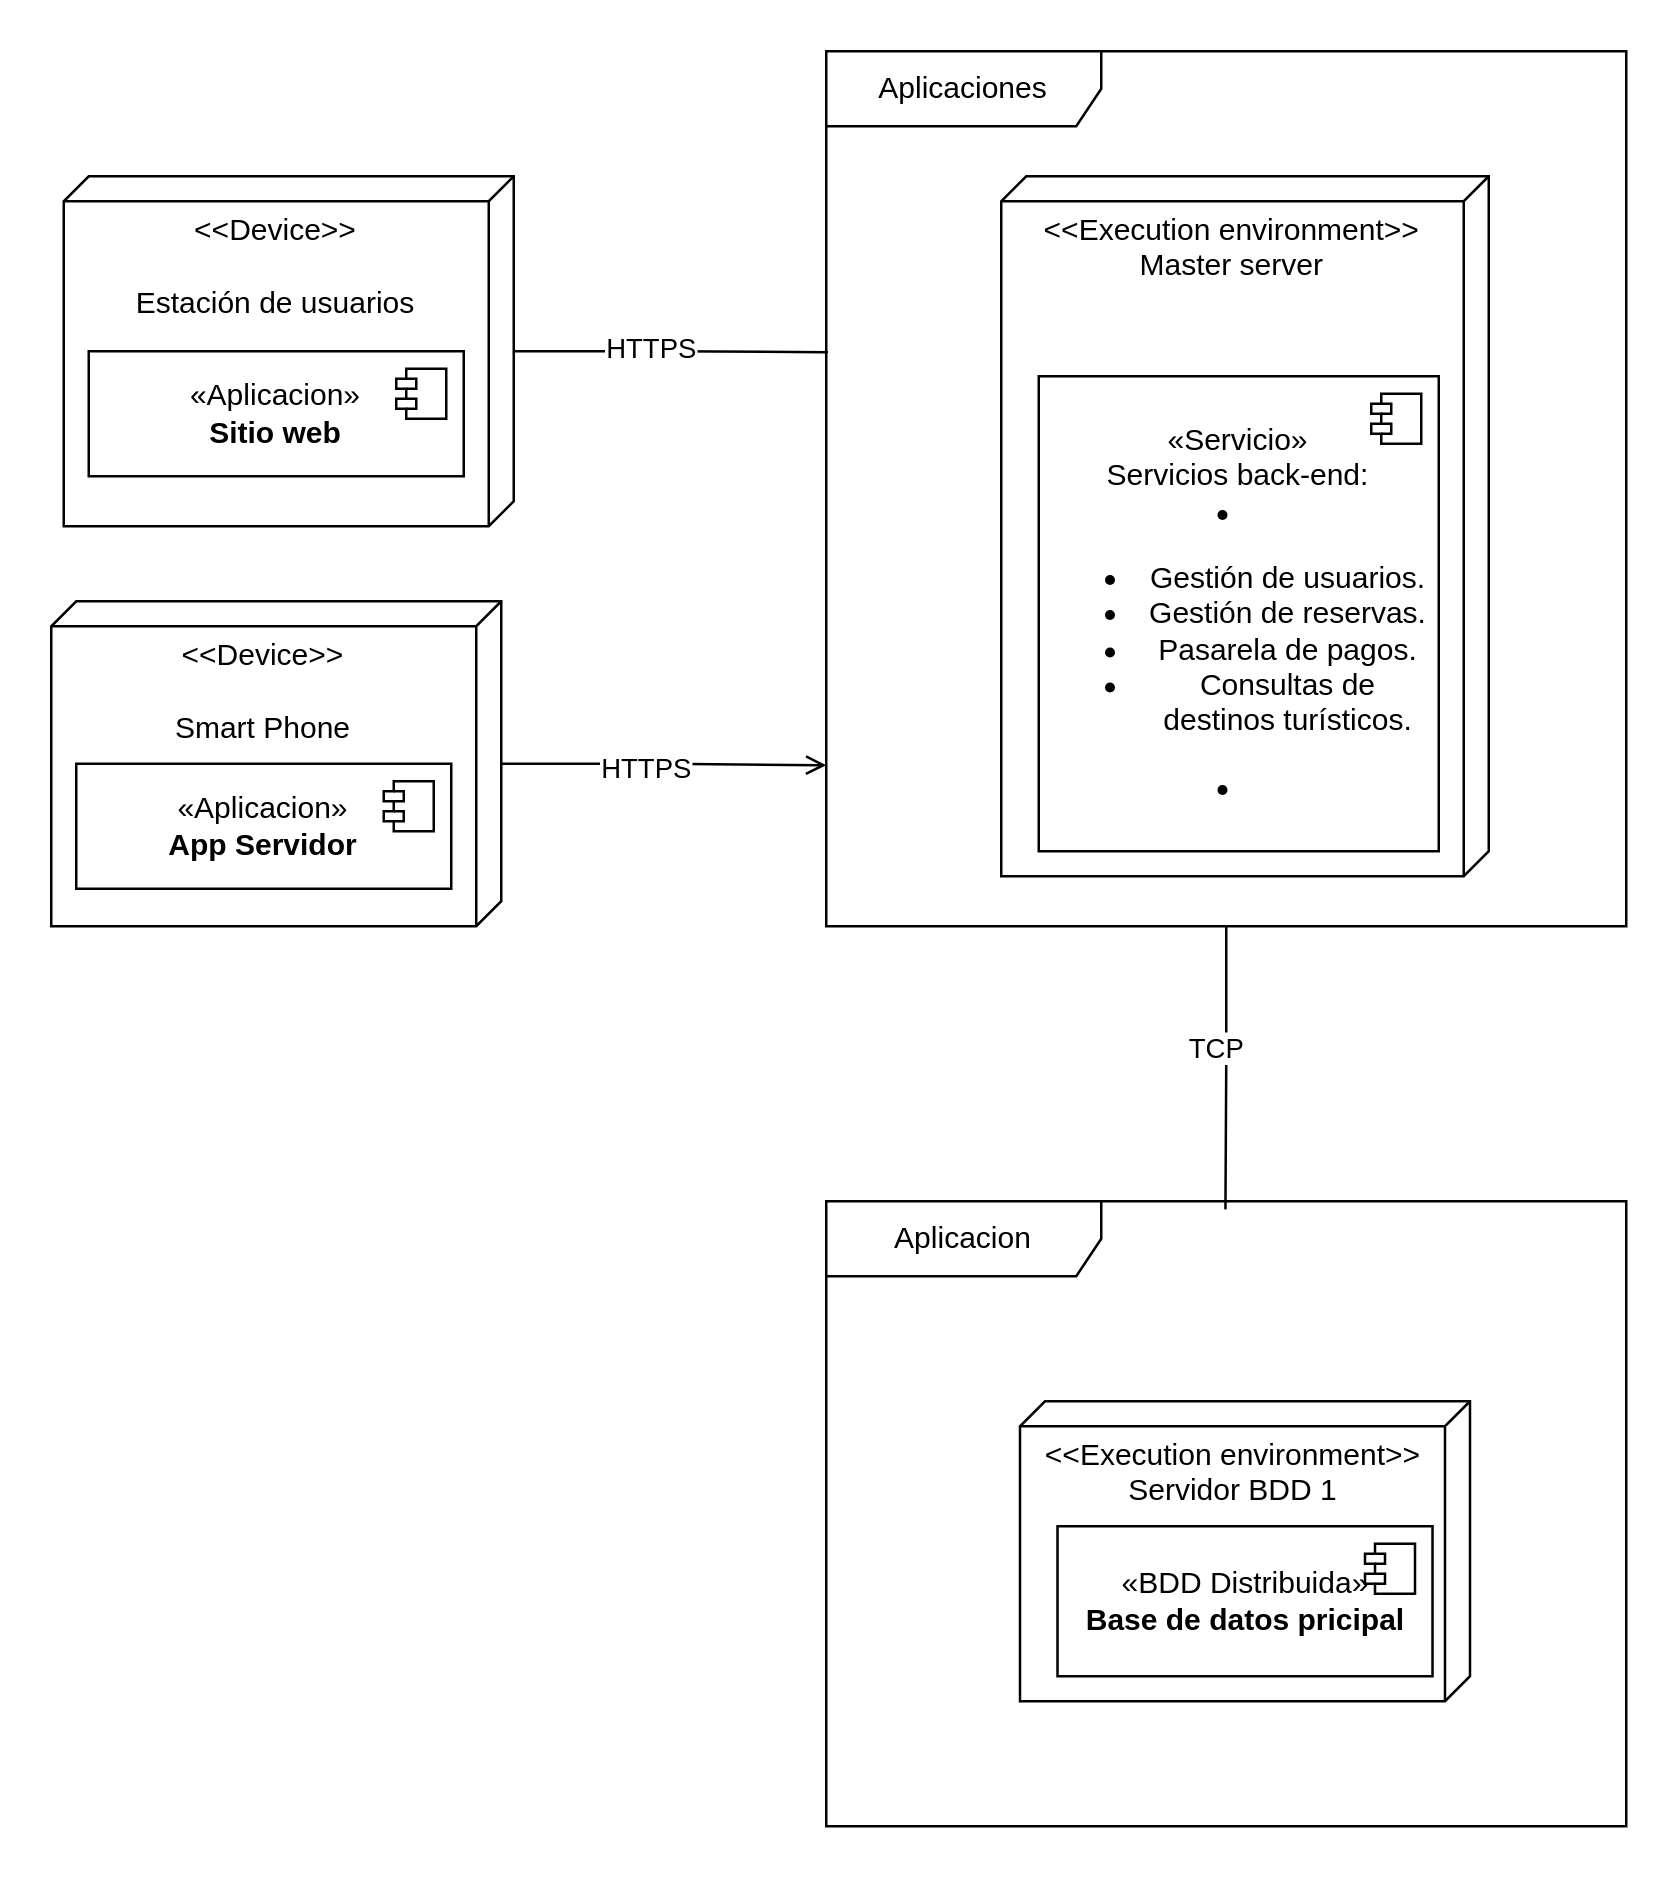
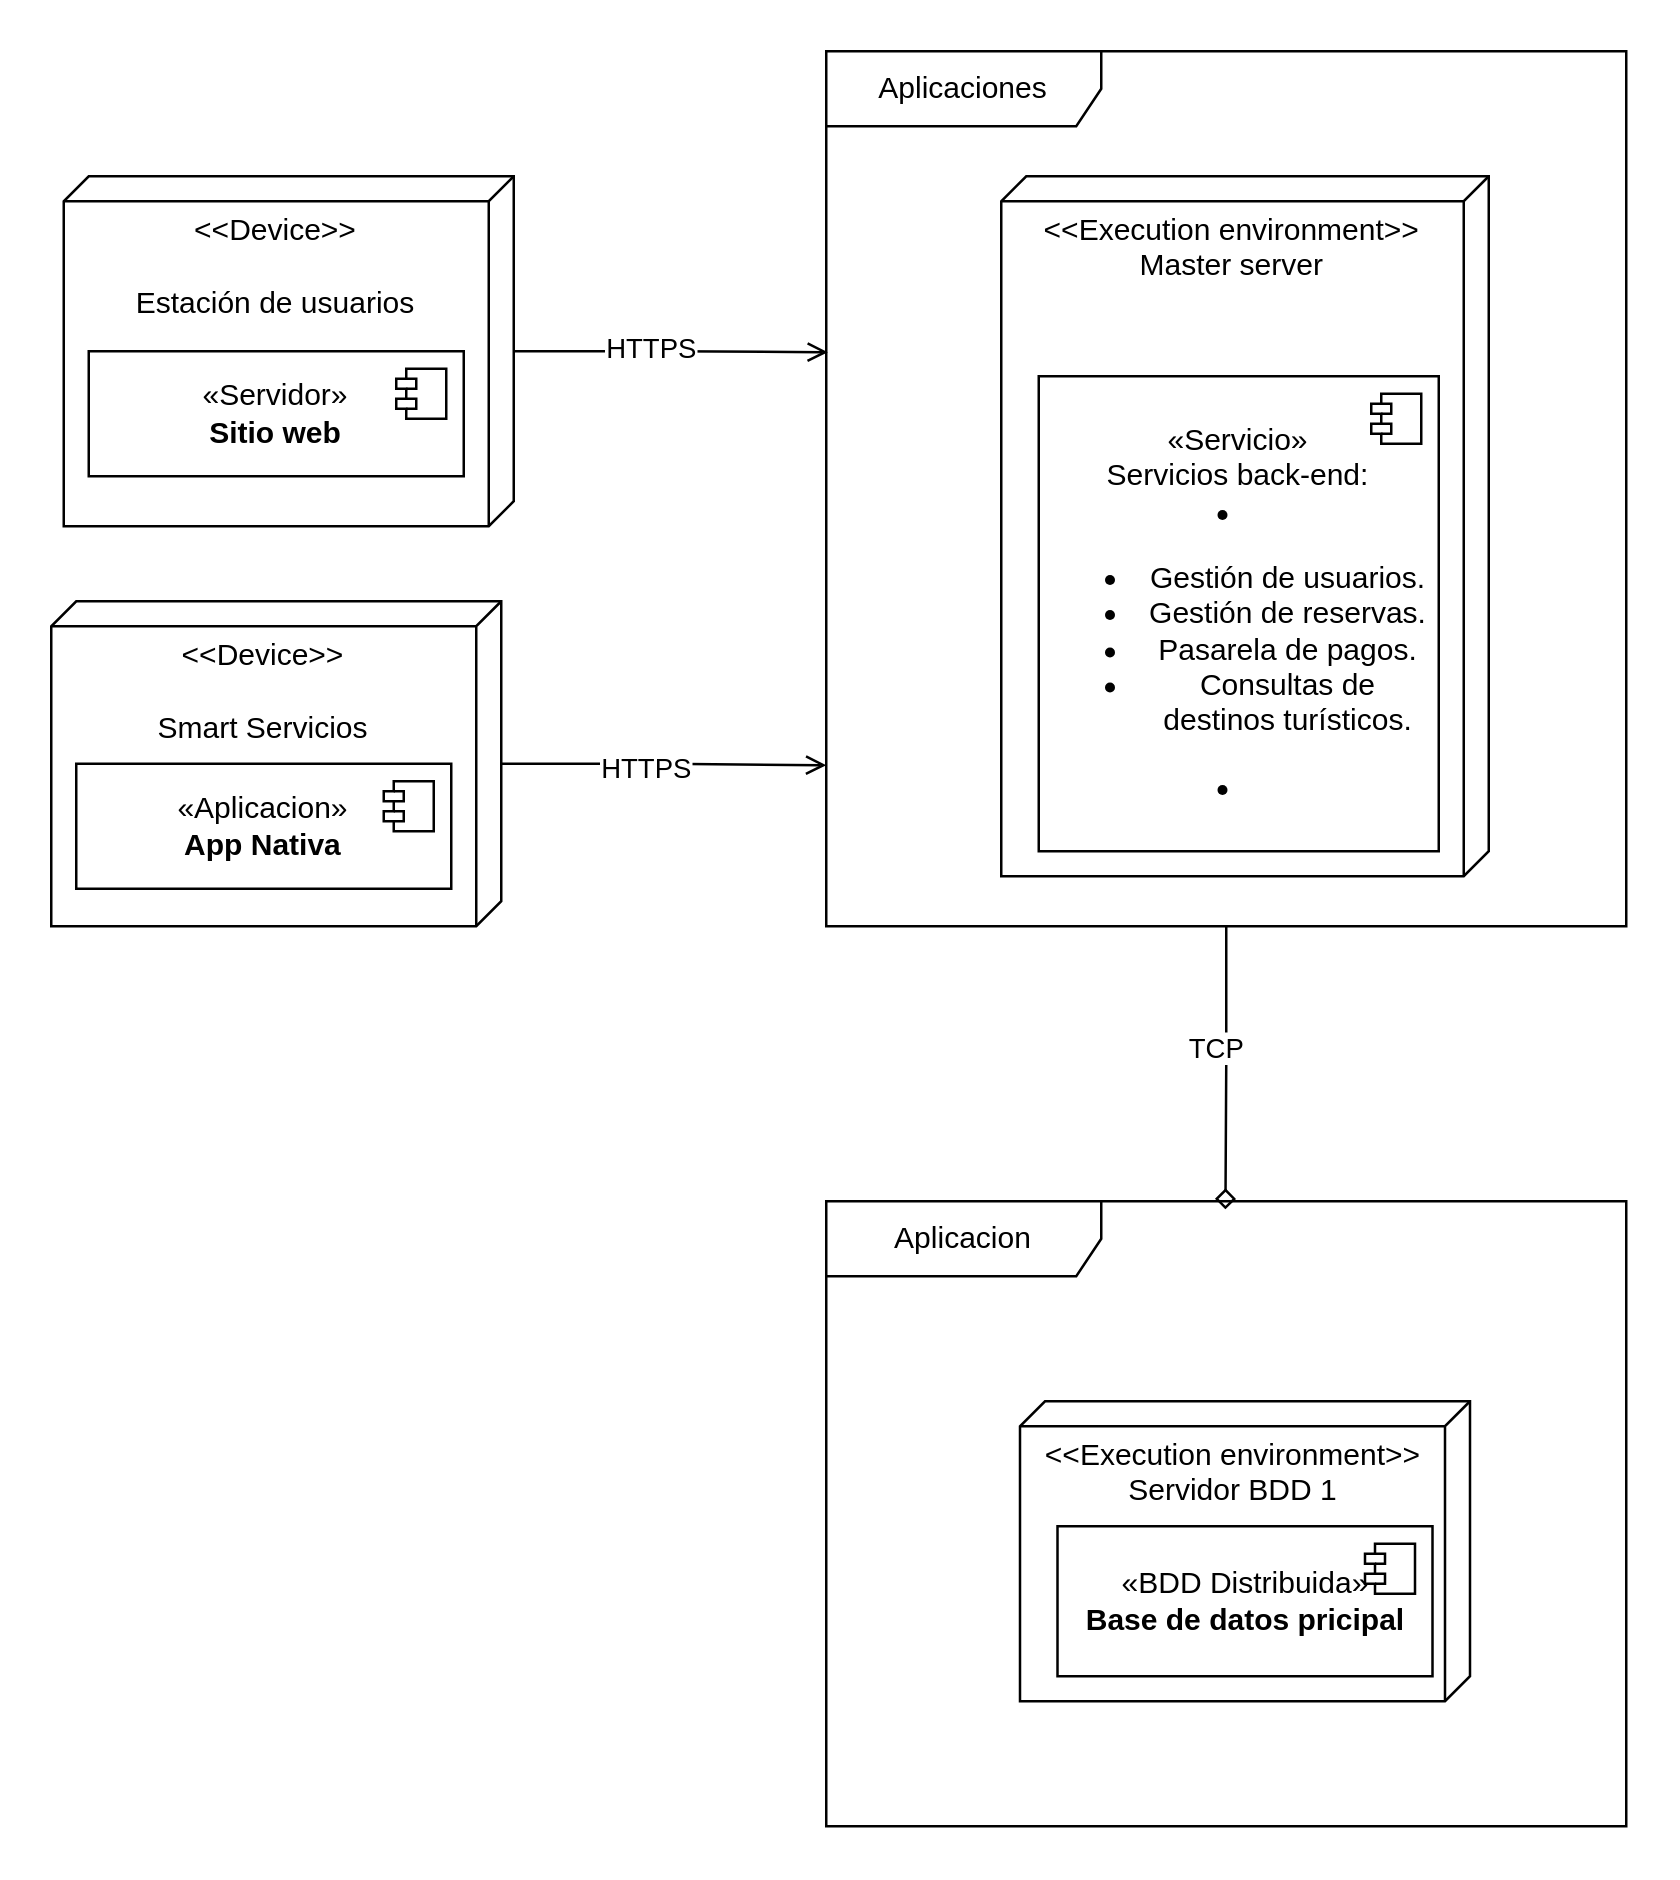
(818, 352) -> (818, 352)
(276, 414) -> (276, 414)
(264, 675) -> (264, 675)
(264, 826) -> (264, 826)
(1225, 1207) -> (1226, 1189)
